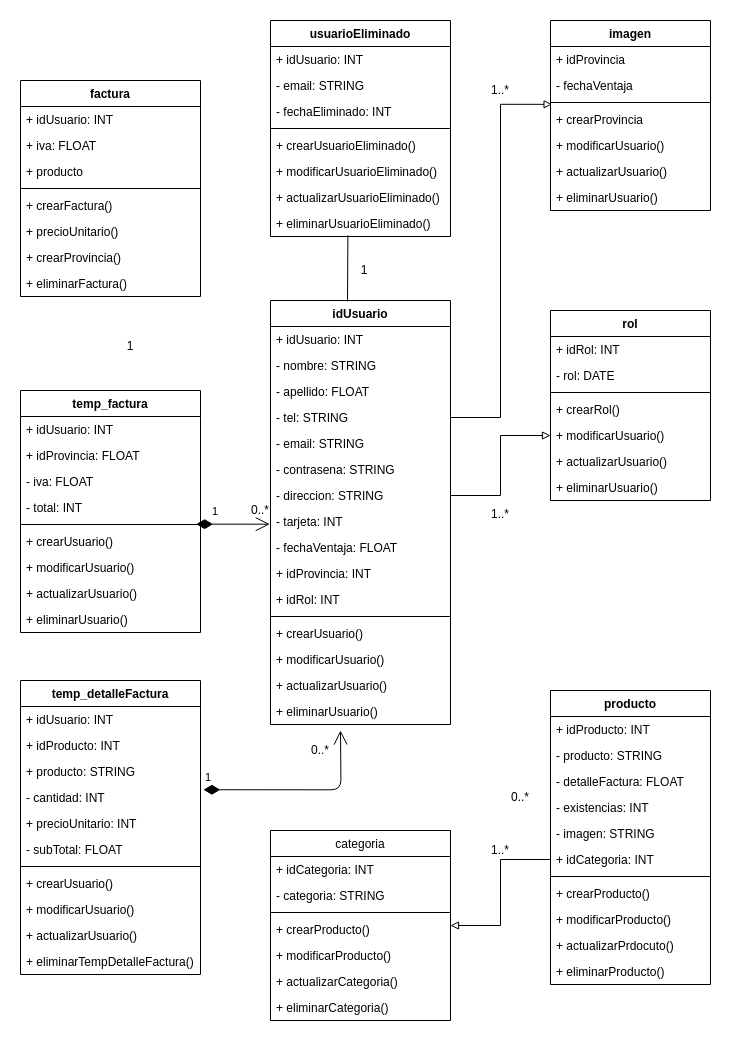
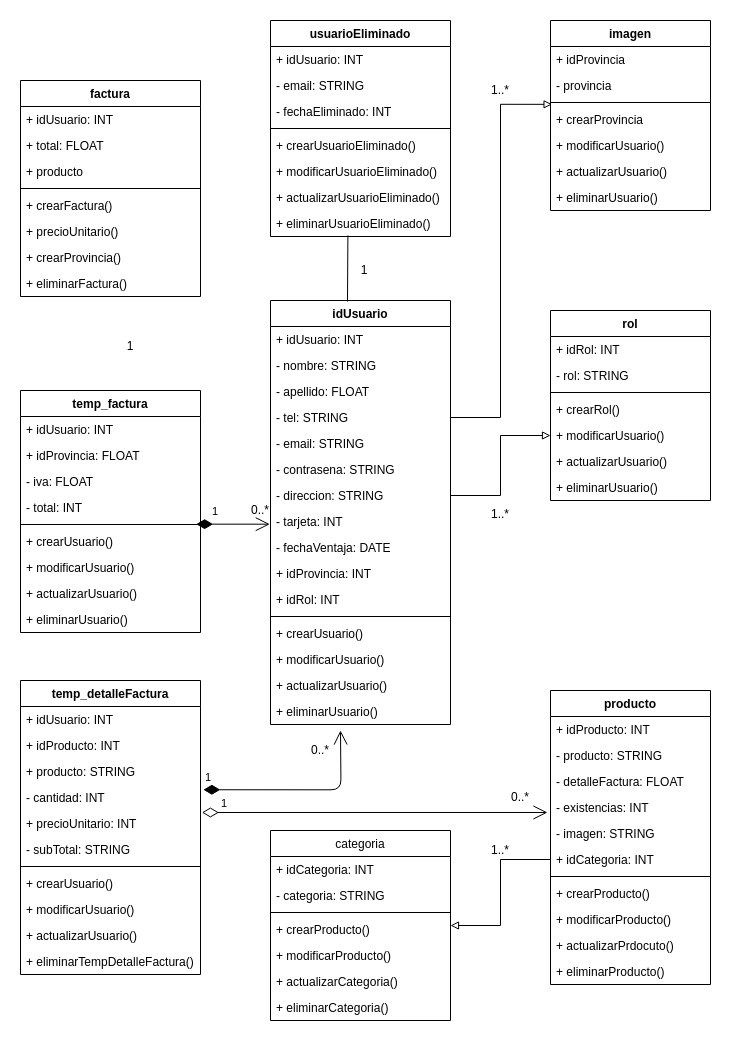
(601, 86) -> (588, 86)
(60, 146) -> (67, 146)
(587, 376) -> (593, 376)
(342, 548) -> (339, 548)
none -> (381, 812)
(77, 850) -> (80, 850)
